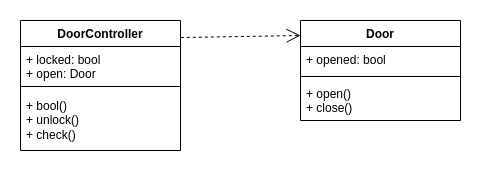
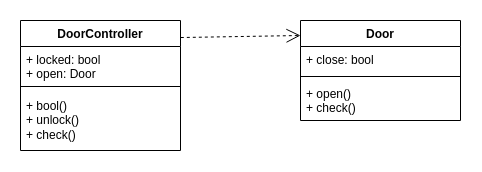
(347, 61) -> (342, 61)
(334, 102) -> (335, 102)
